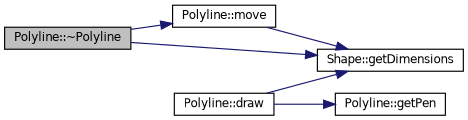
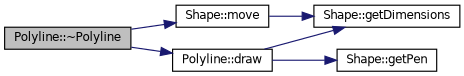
(224, 16) -> (222, 16)
(218, 48) -> (146, 49)
(390, 104) -> (387, 60)
